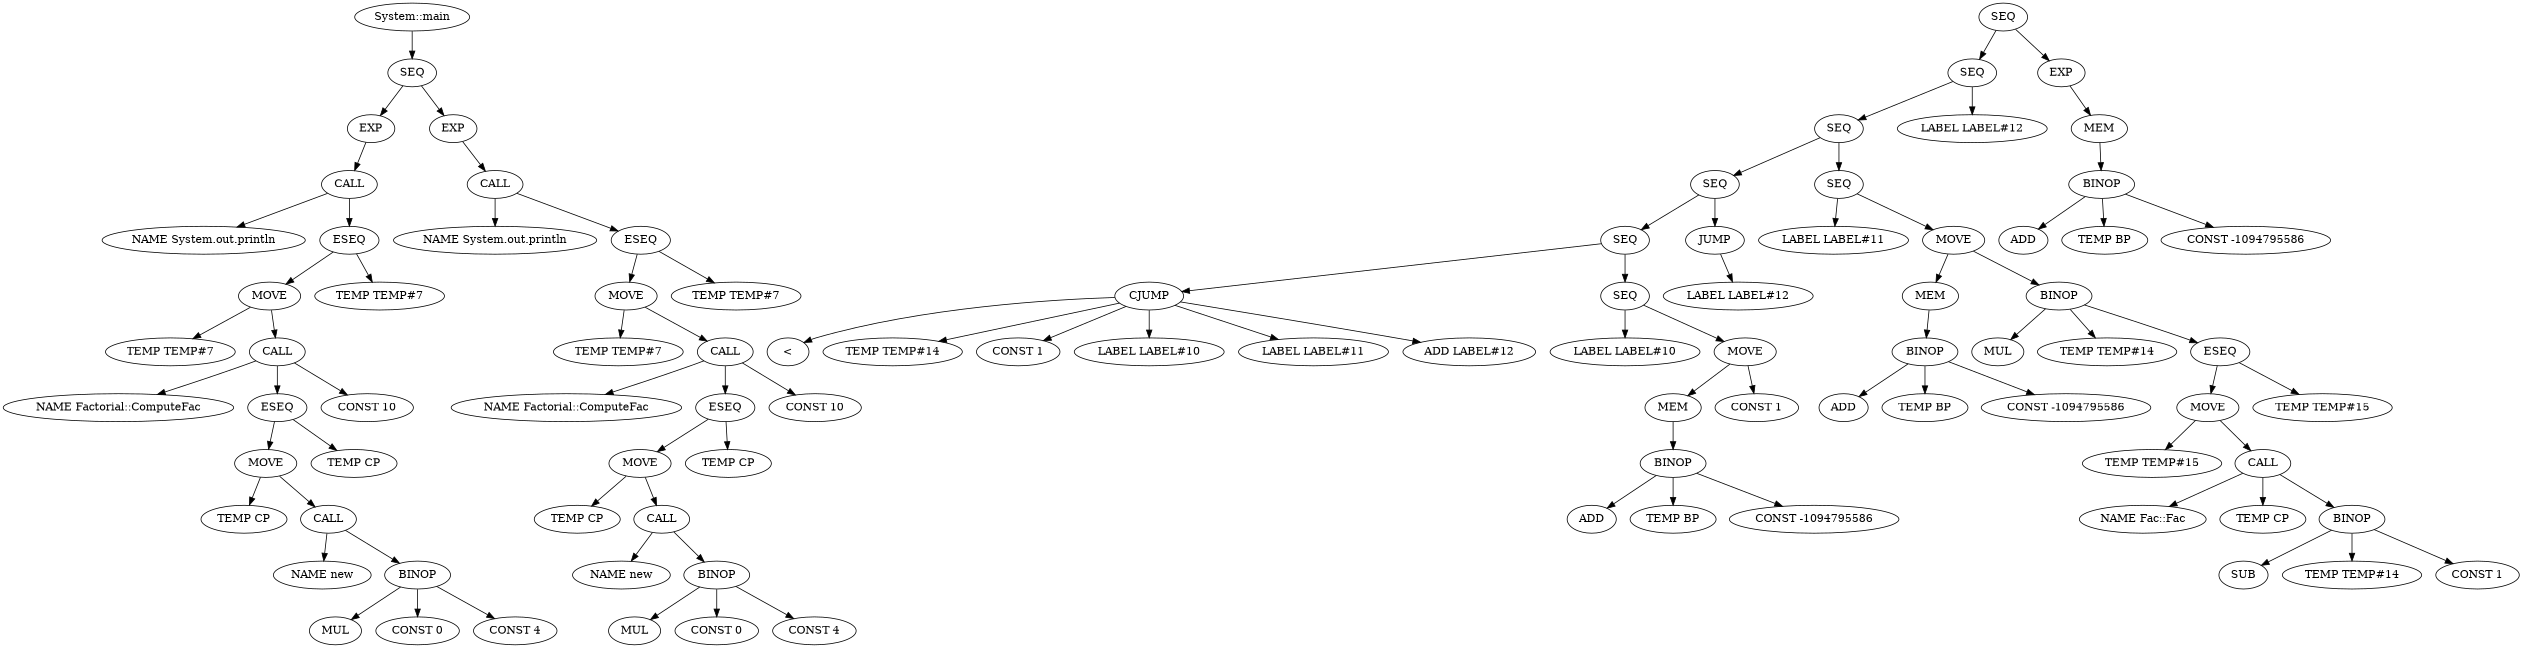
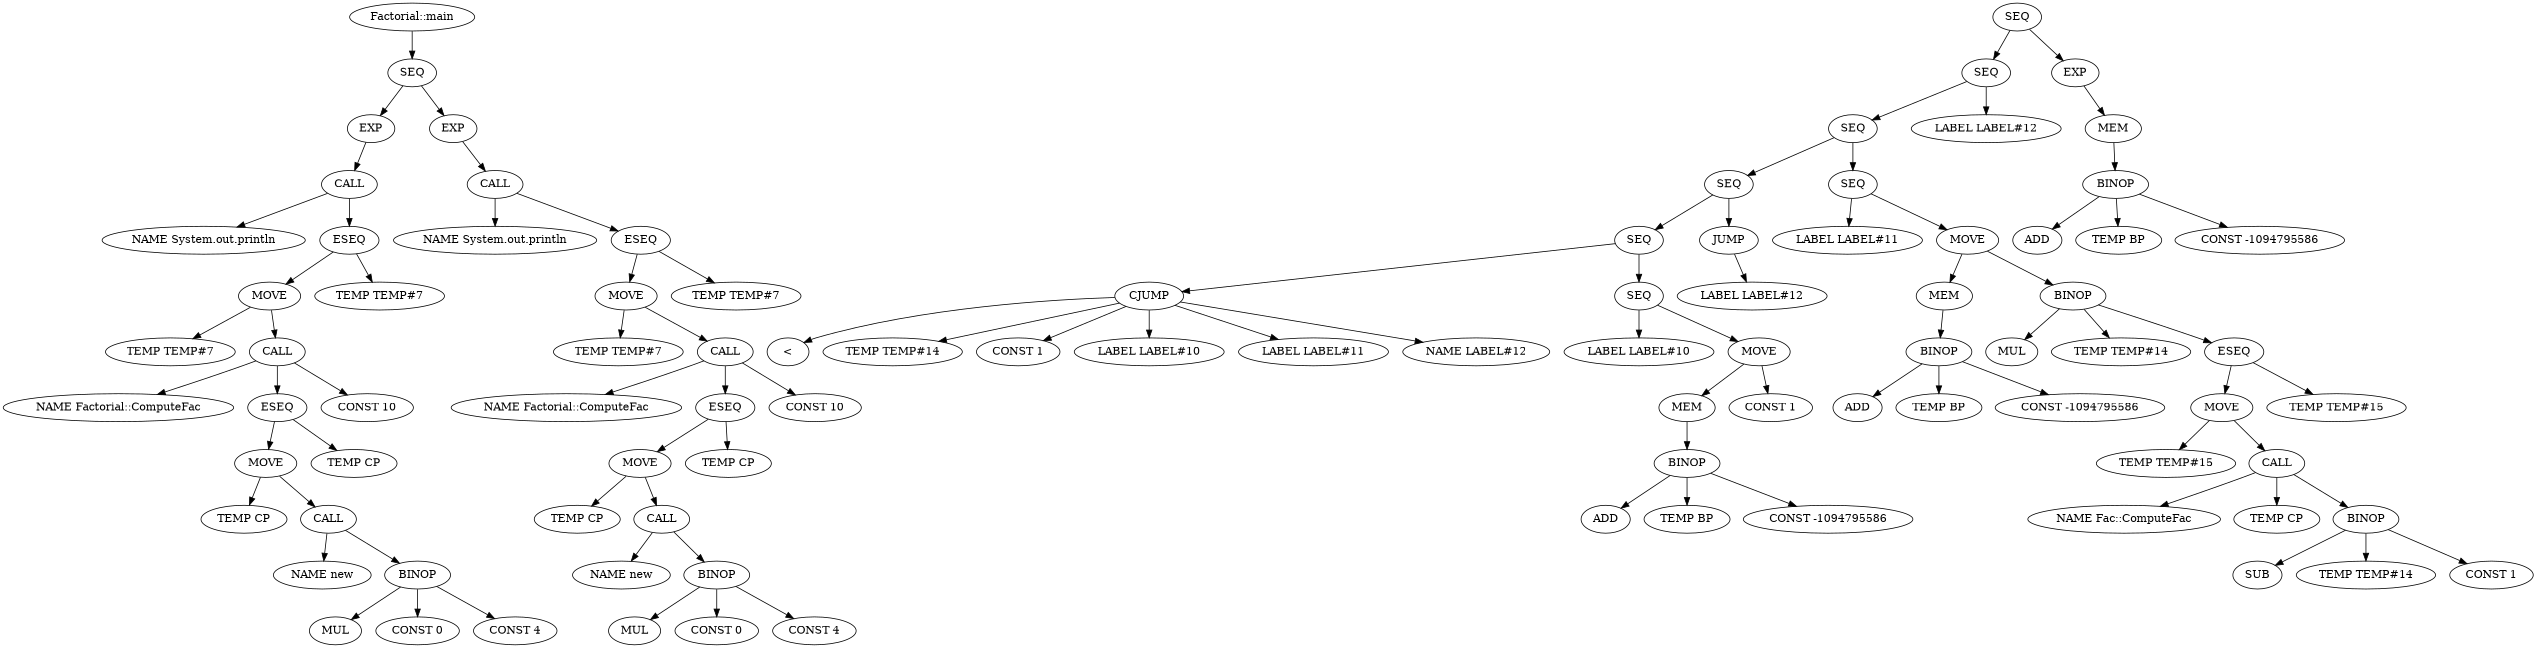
(412, 17) -> (412, 17)
(1469, 352) -> (1476, 352)
(2143, 519) -> (2124, 519)
